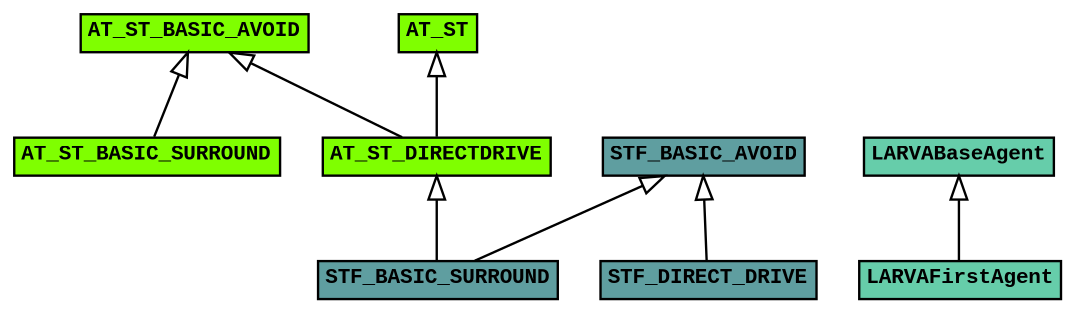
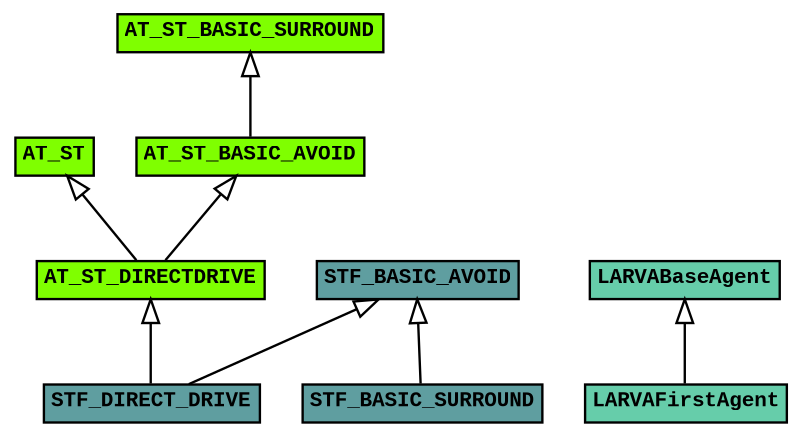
(167, 106) -> (250, 107)
(437, 230) -> (151, 354)
